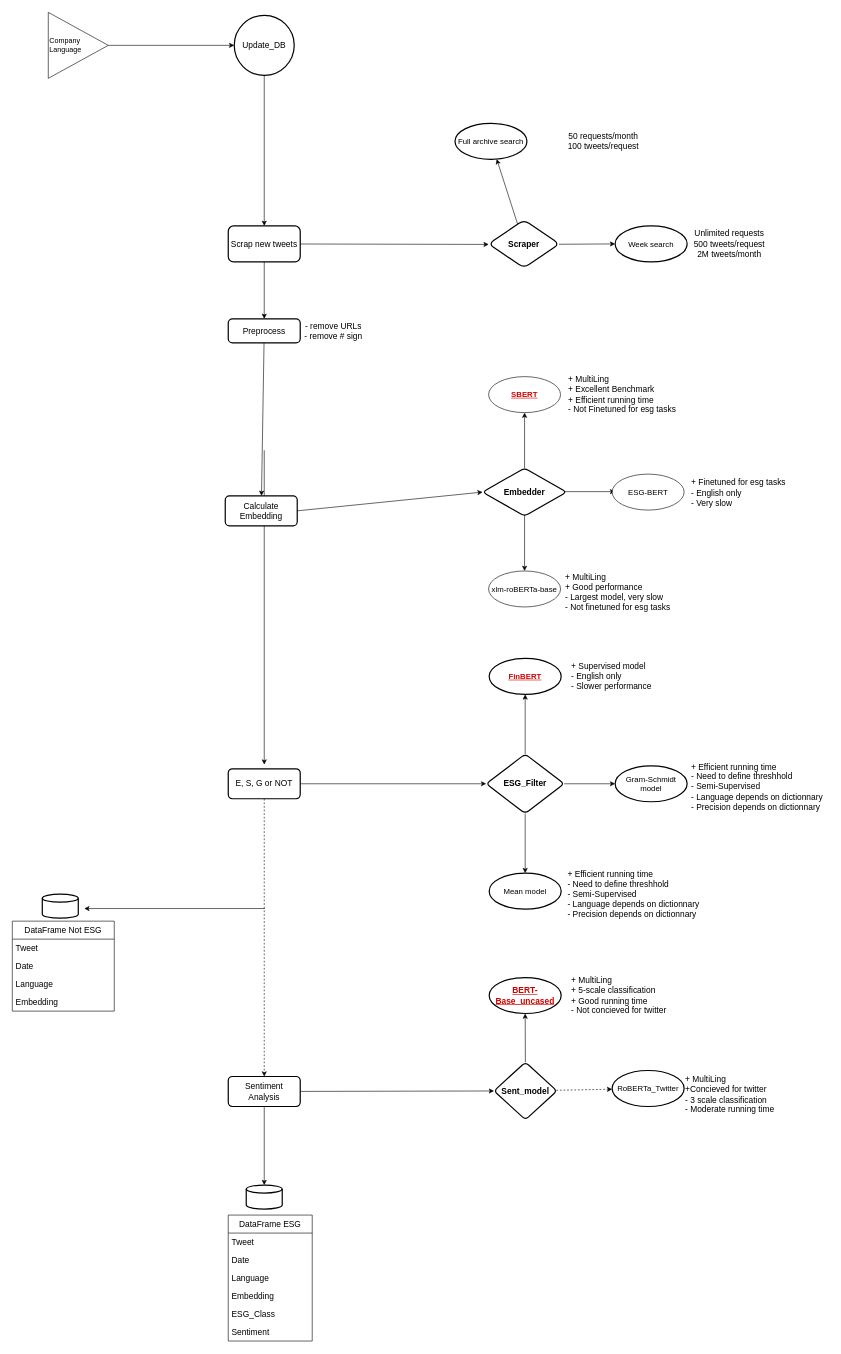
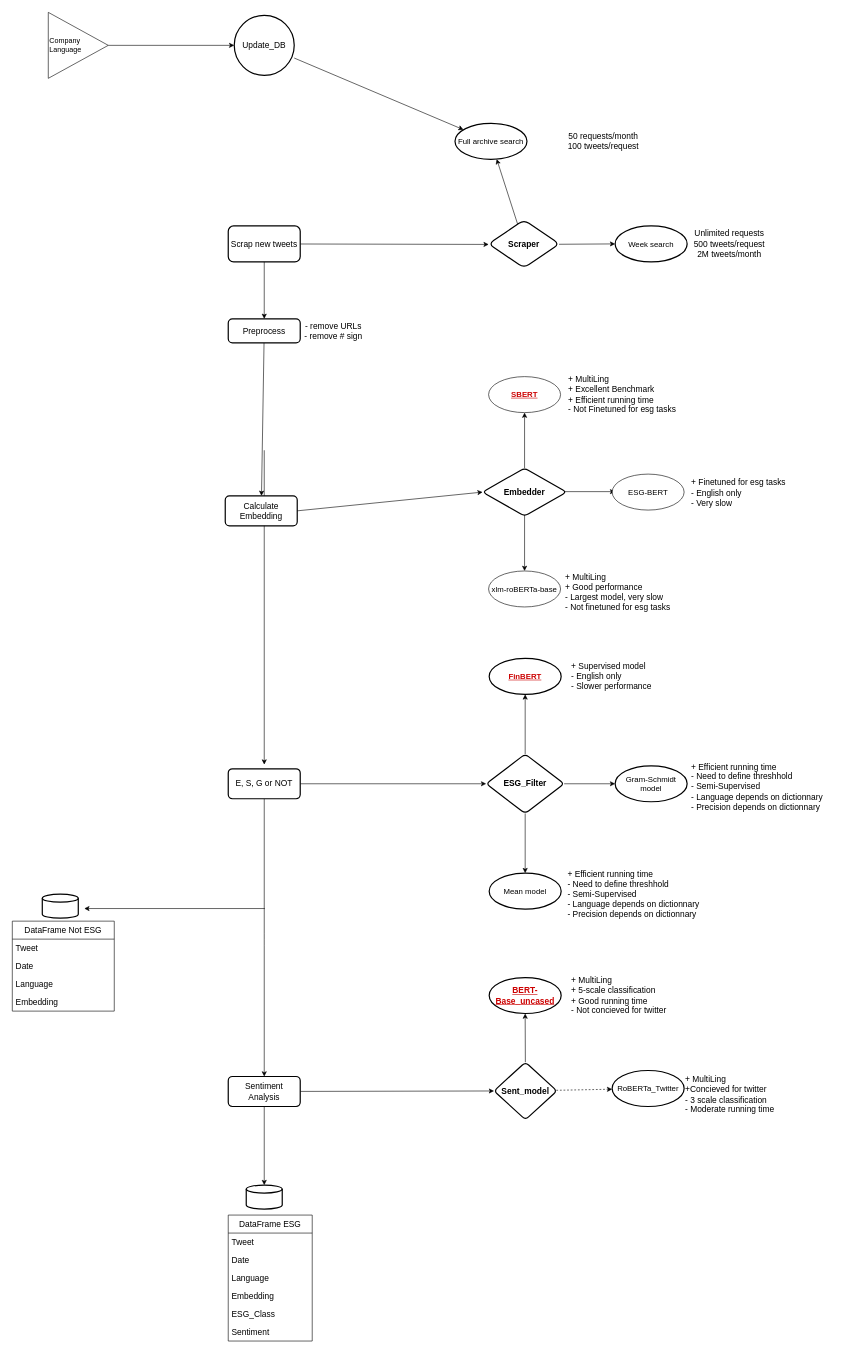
(264, 220) -> (377, 93)
(264, 935) -> (264, 935)
